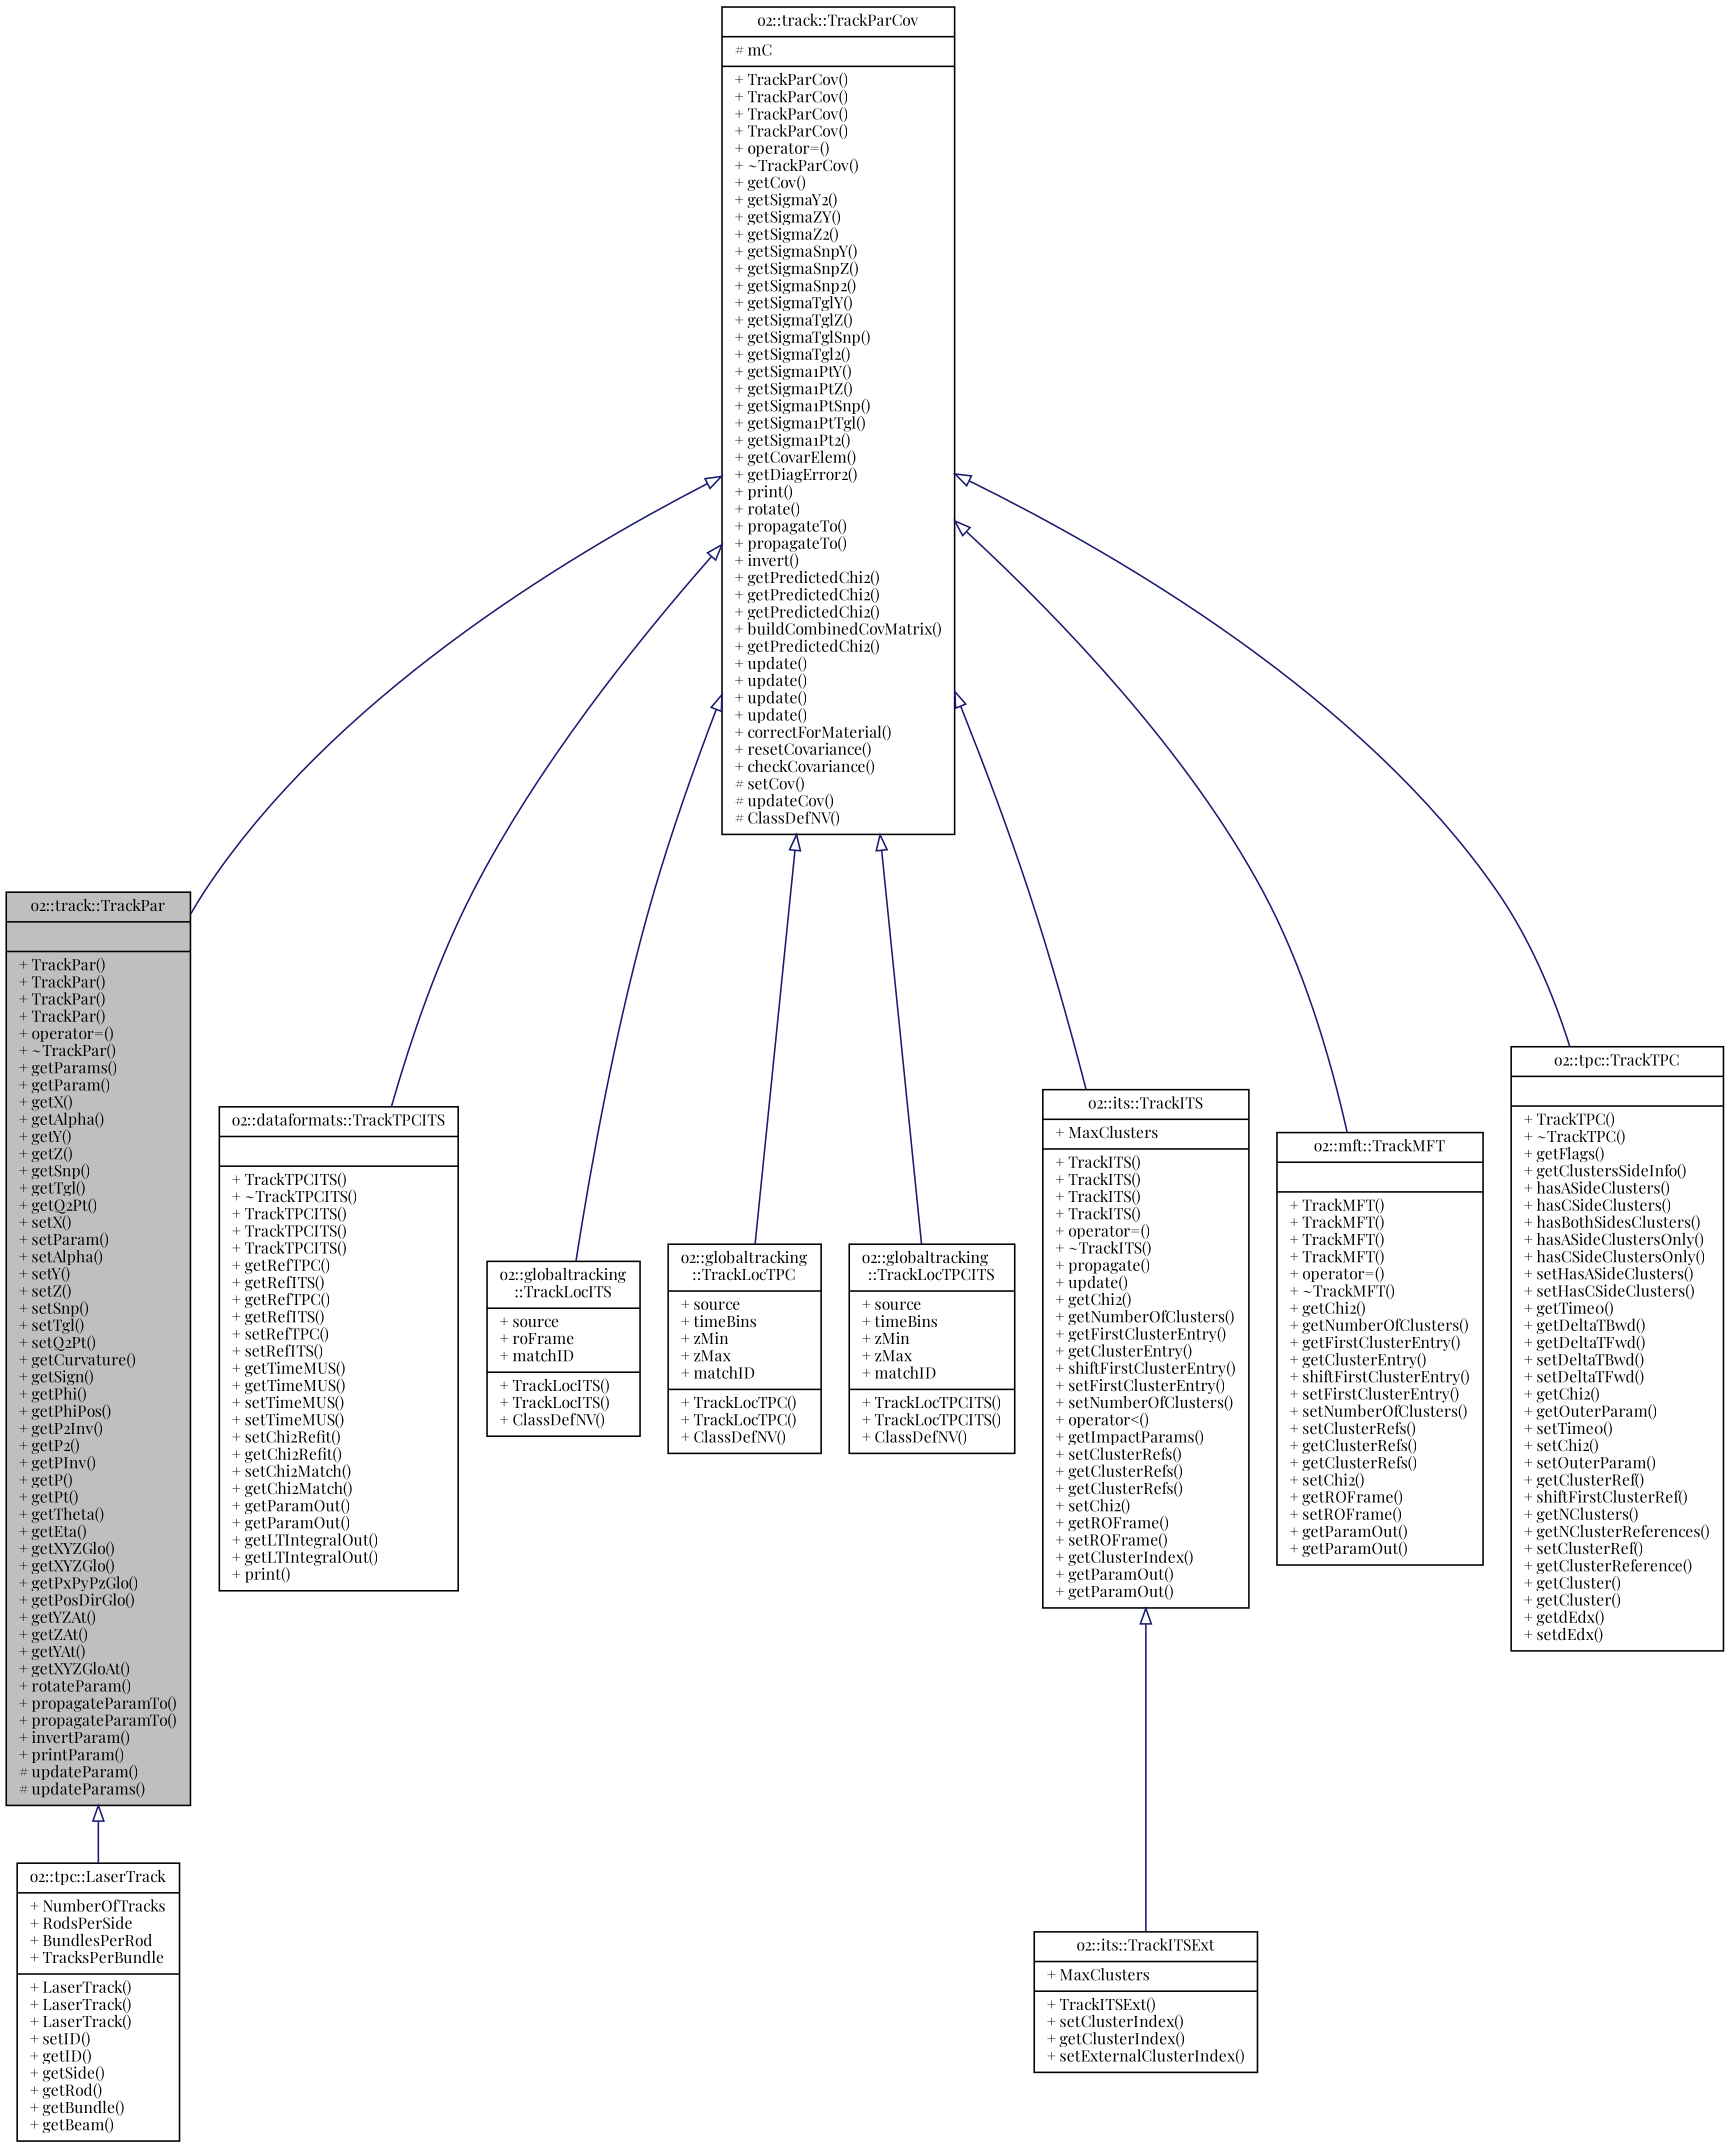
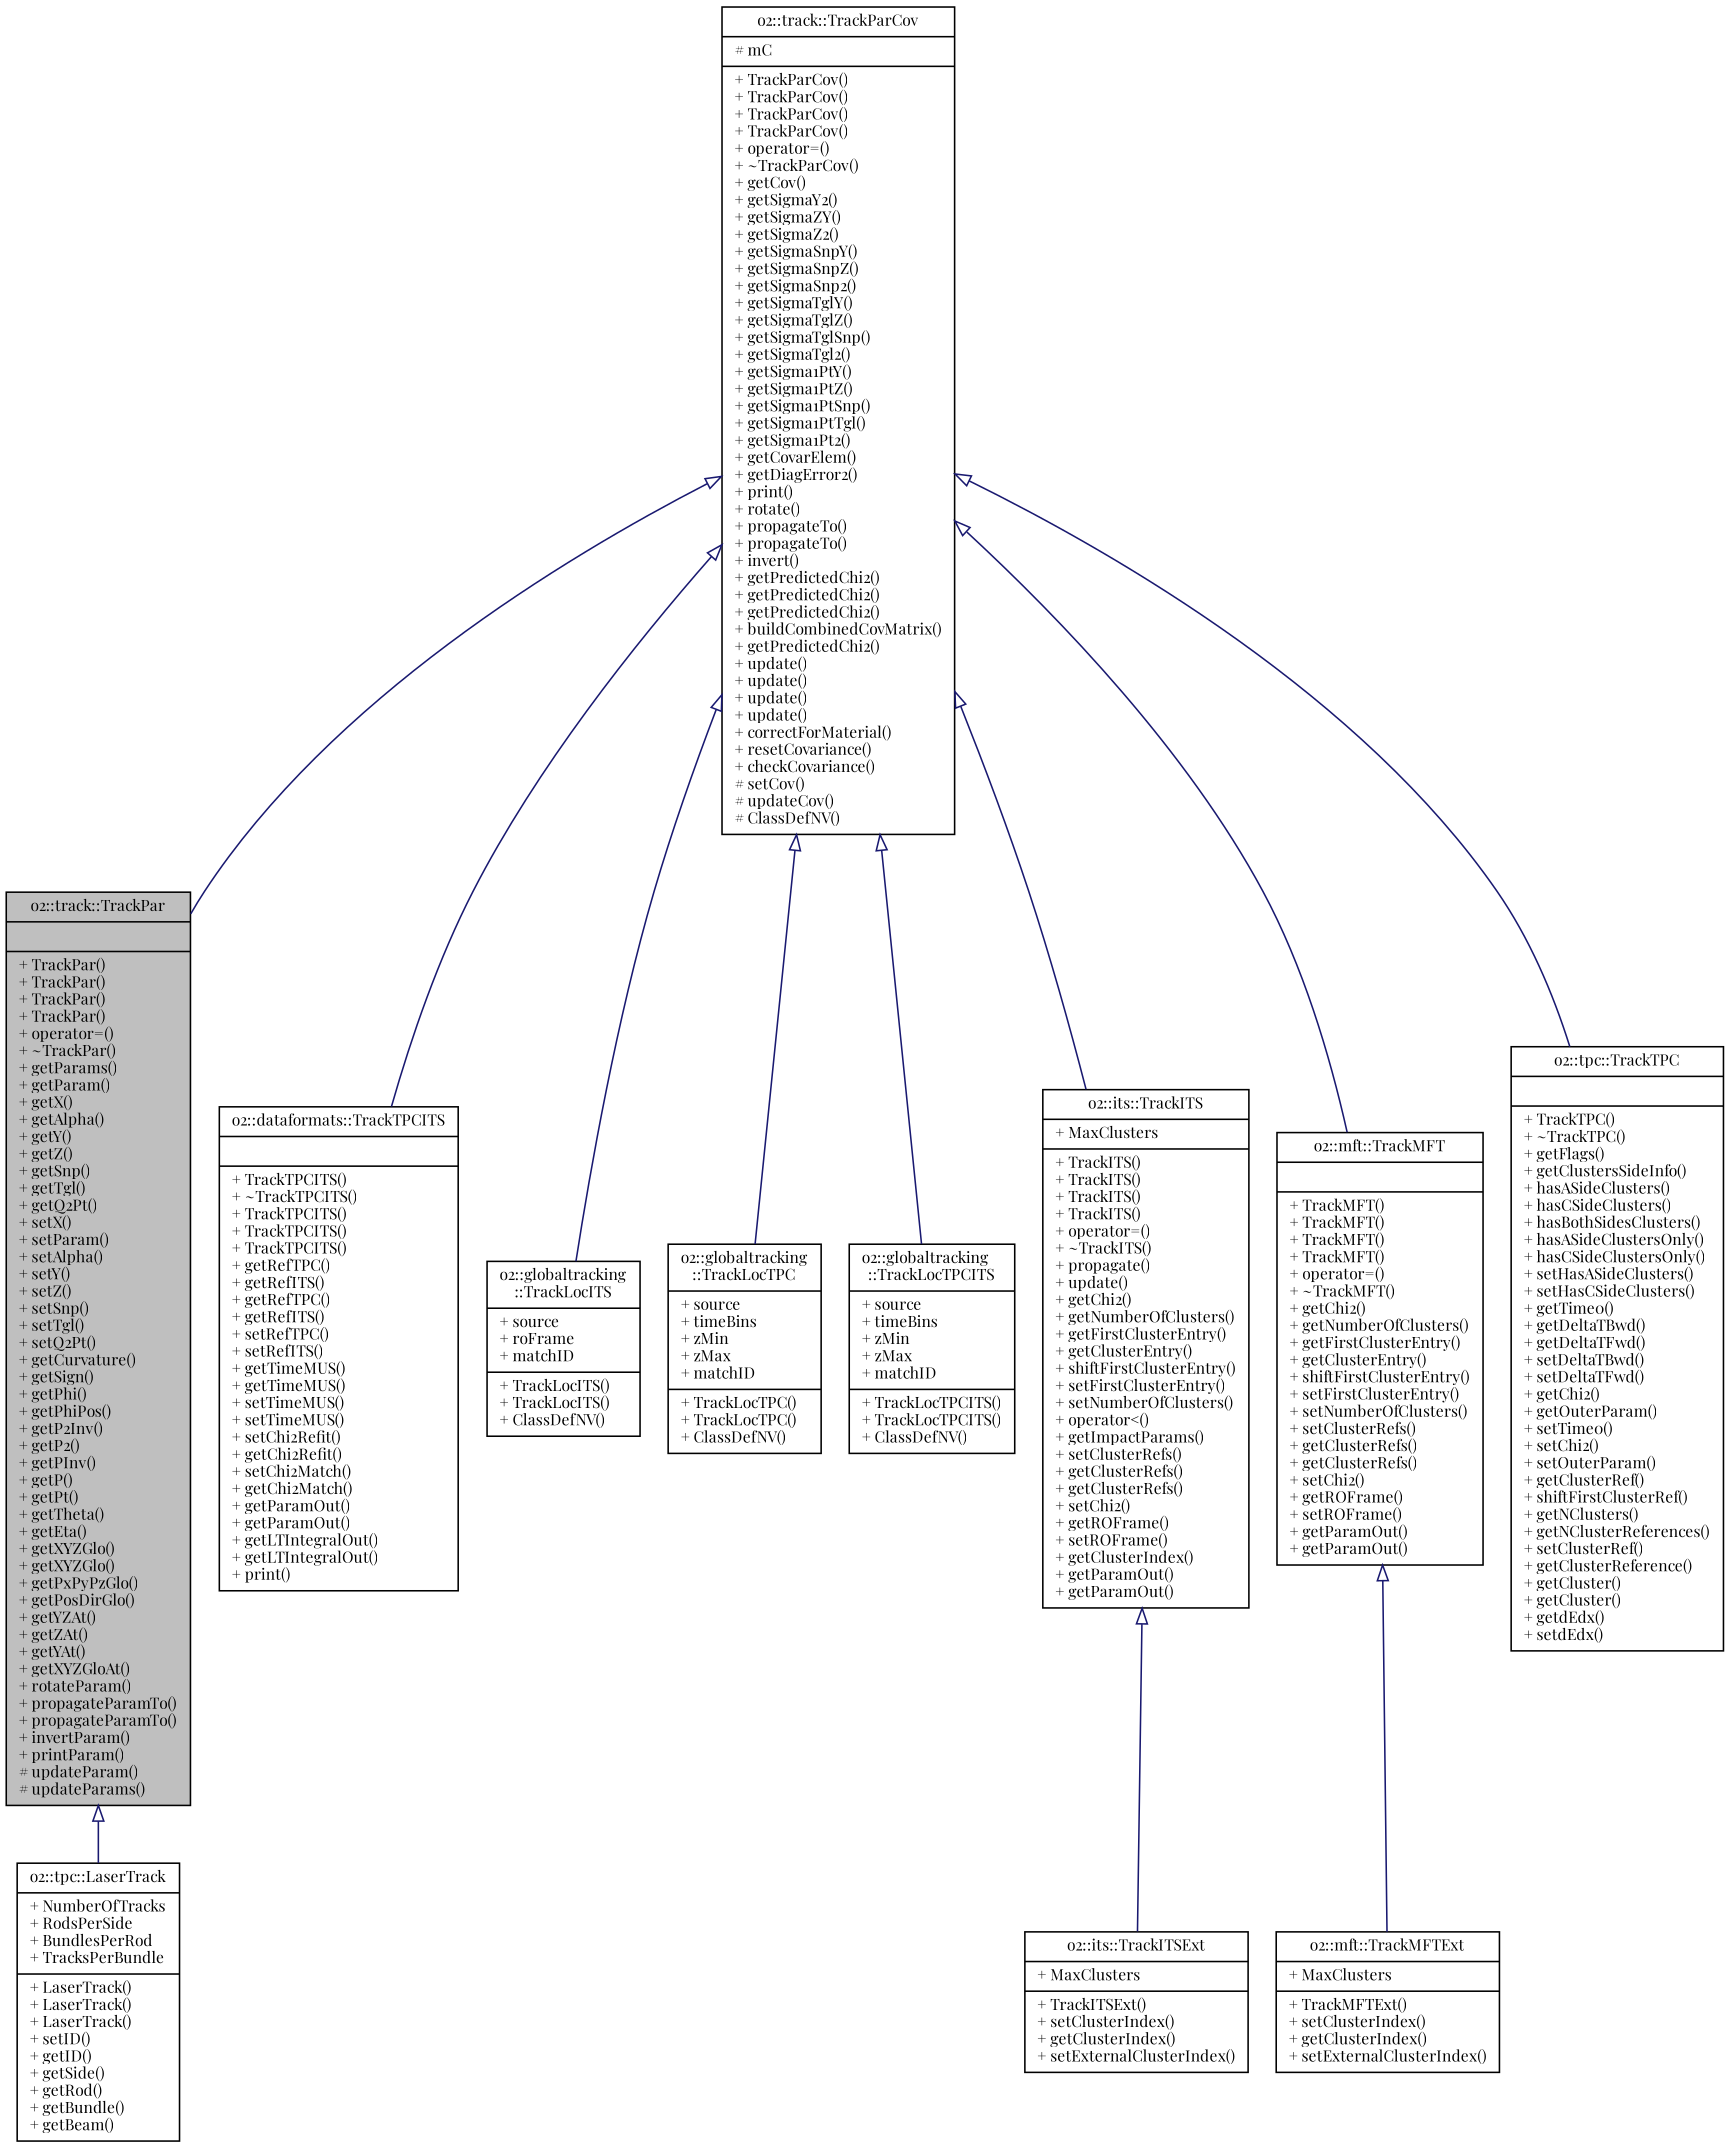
none -> (1388, 2002)
